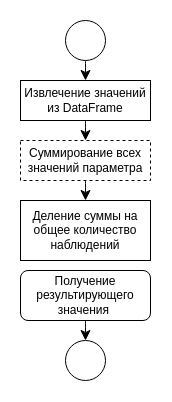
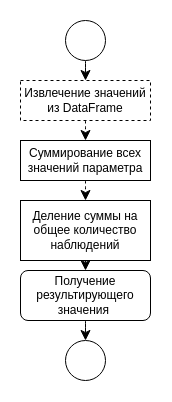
(86, 101) -> (86, 101)
(86, 125) -> (86, 125)
(86, 161) -> (86, 161)
(86, 185) -> (86, 185)
none -> (86, 261)
